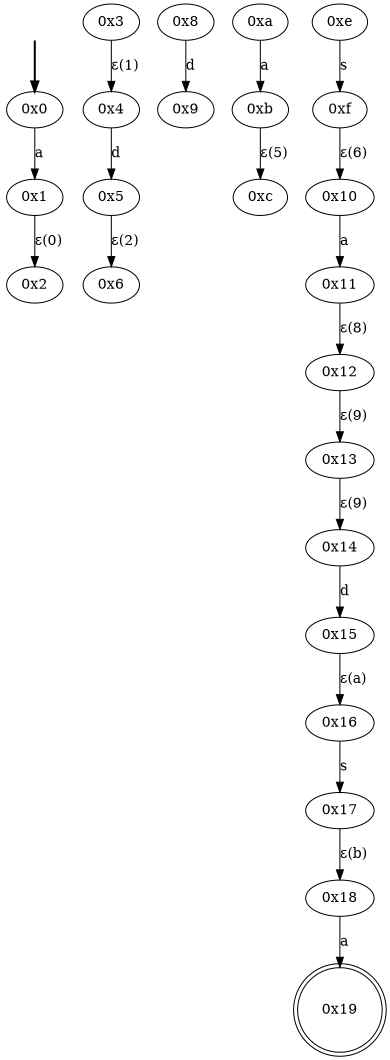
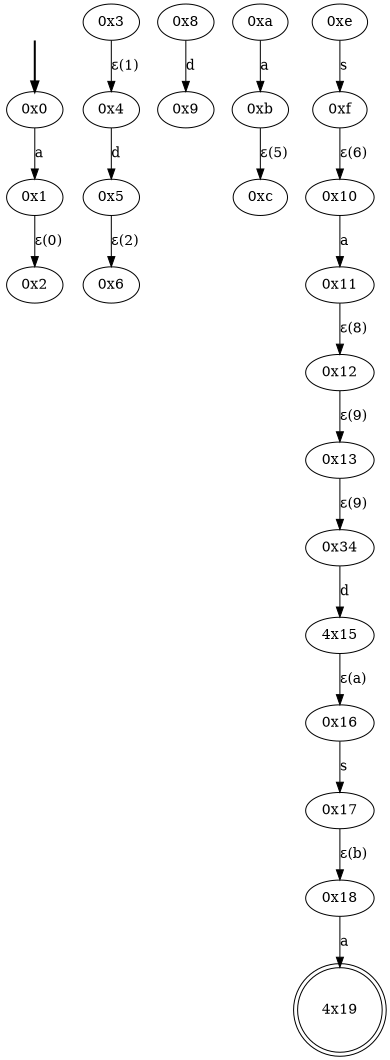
(340, 548) -> (340, 548)
(340, 635) -> (340, 635)
(340, 1010) -> (340, 1010)
